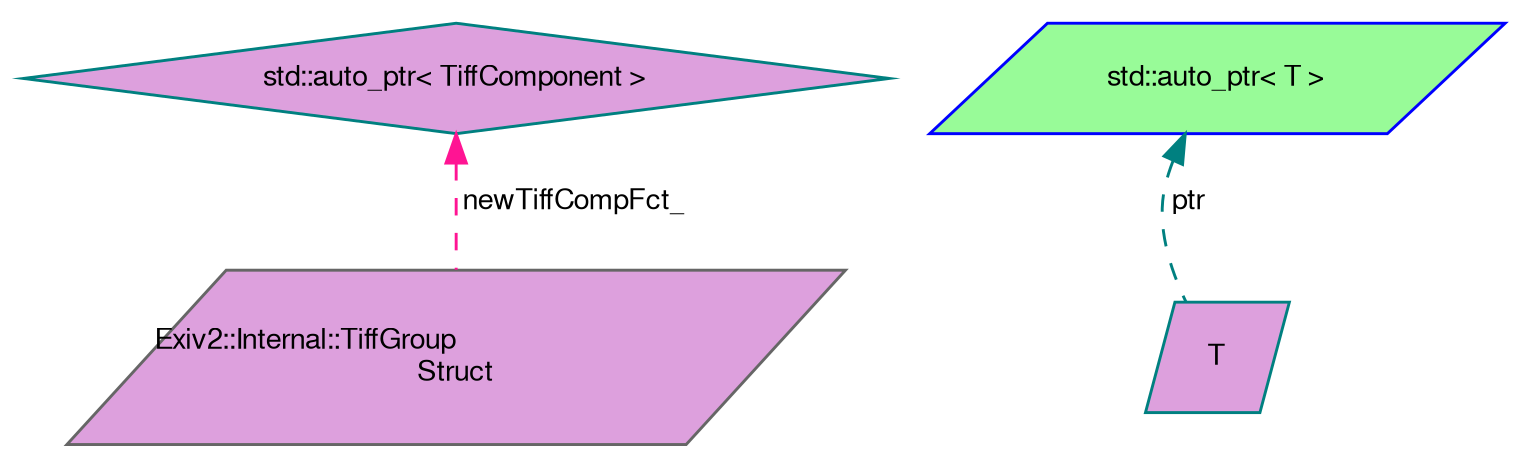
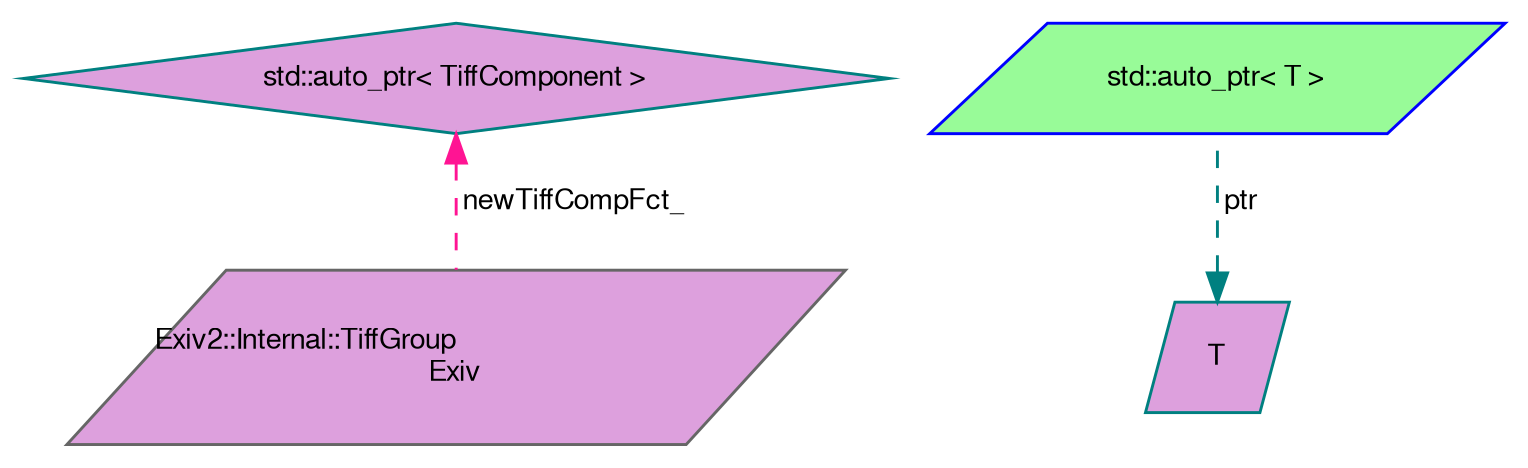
(1164, 233) -> (1217, 203)
(456, 357) -> (456, 357)
